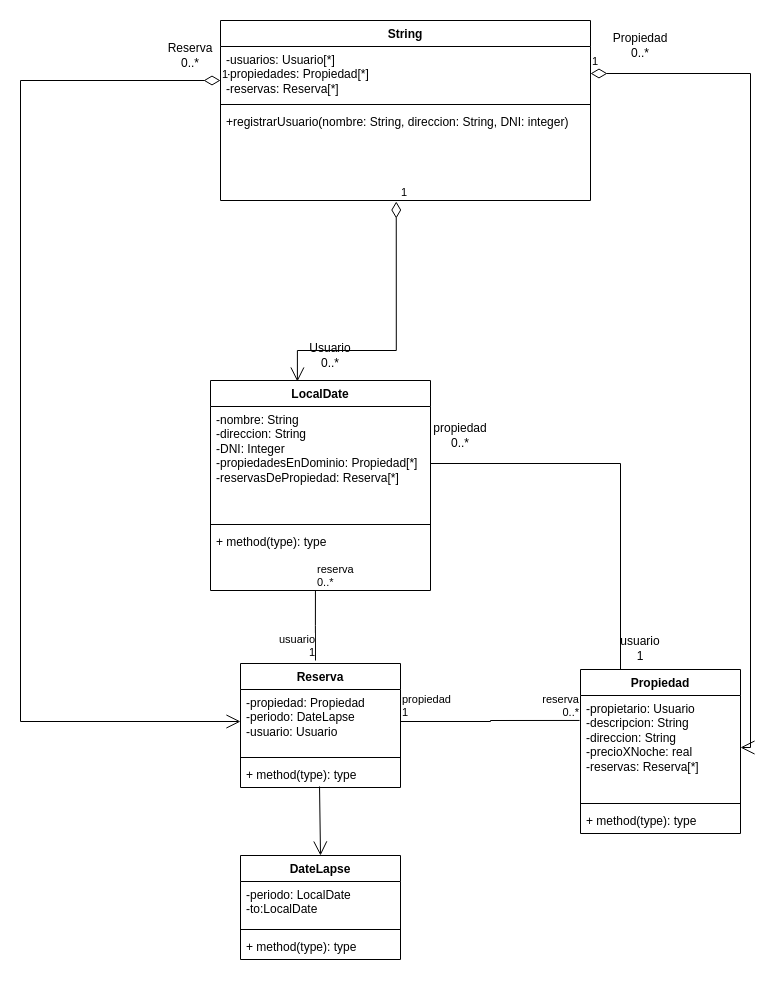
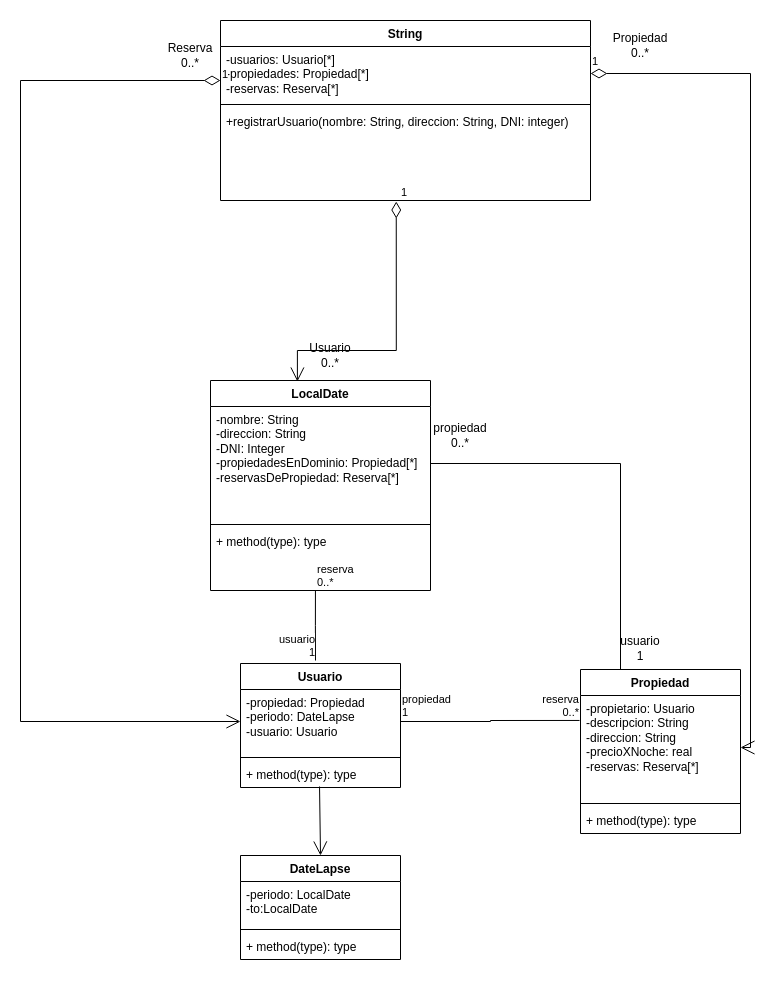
(321, 678) -> (321, 678)
